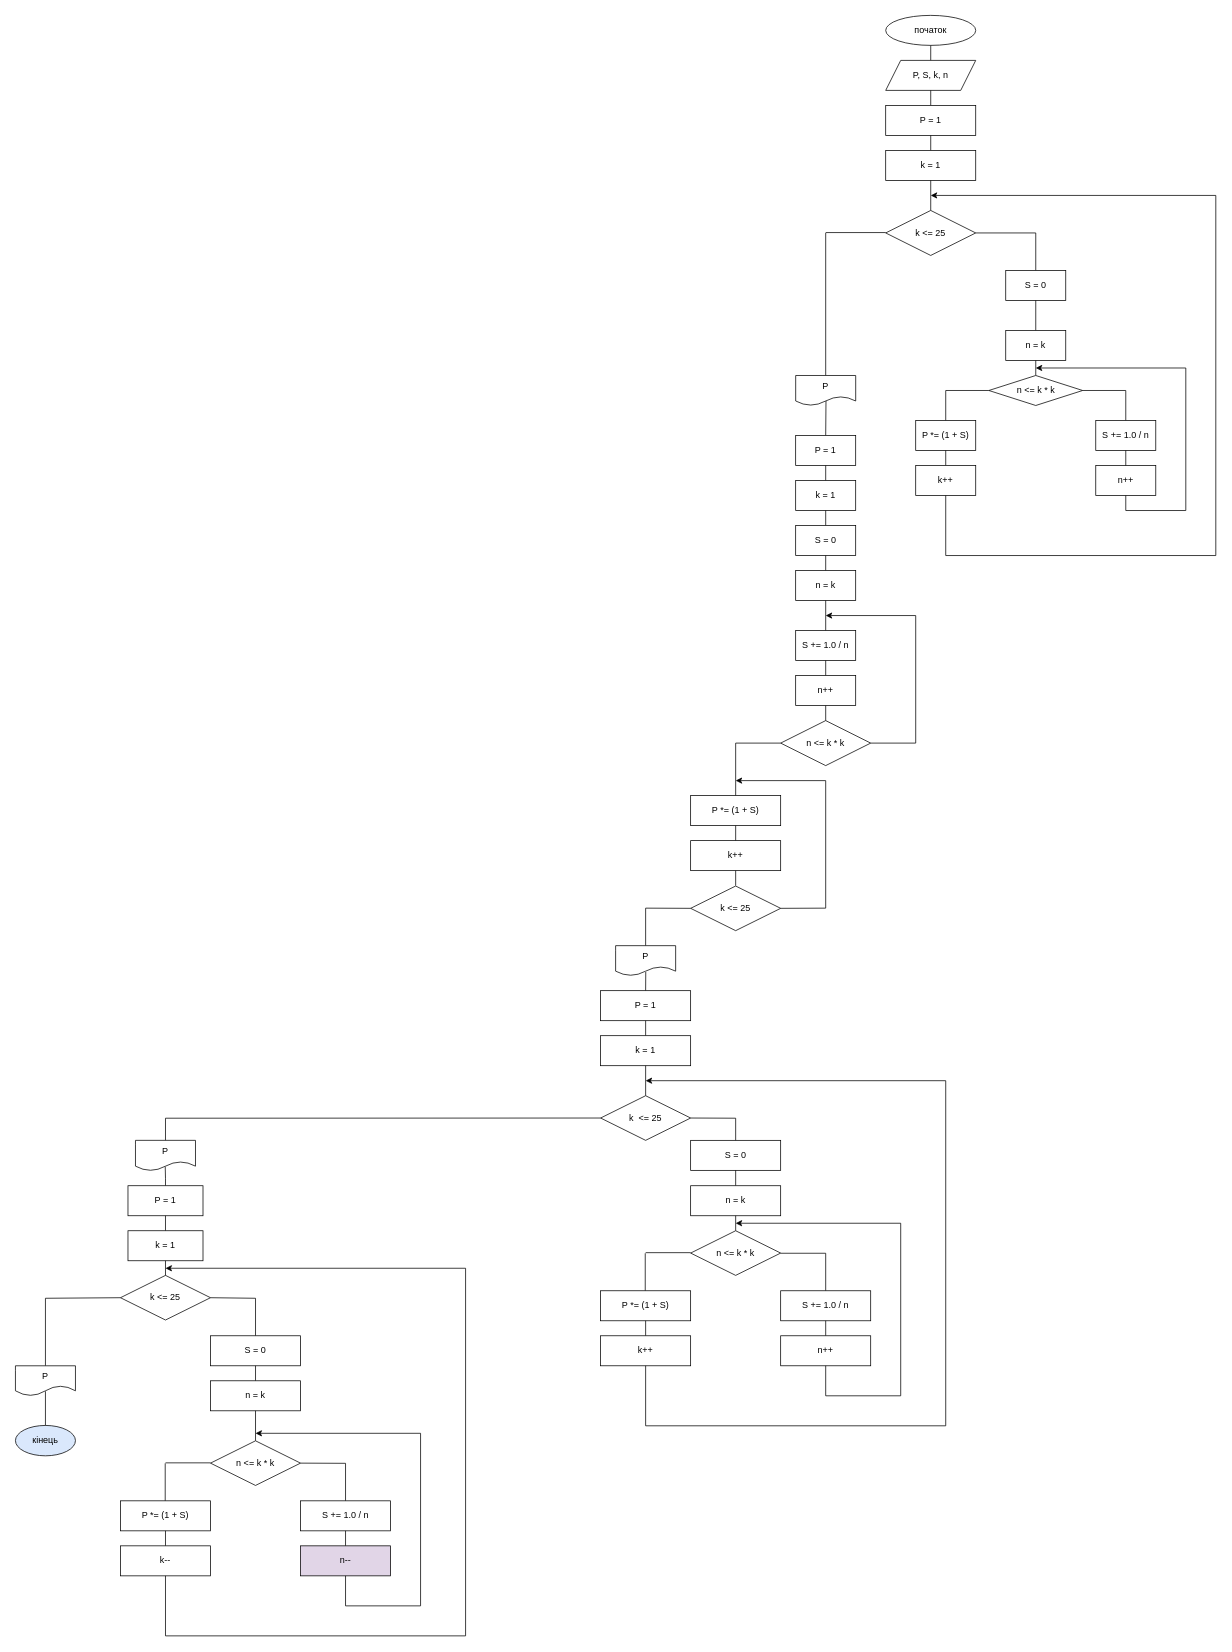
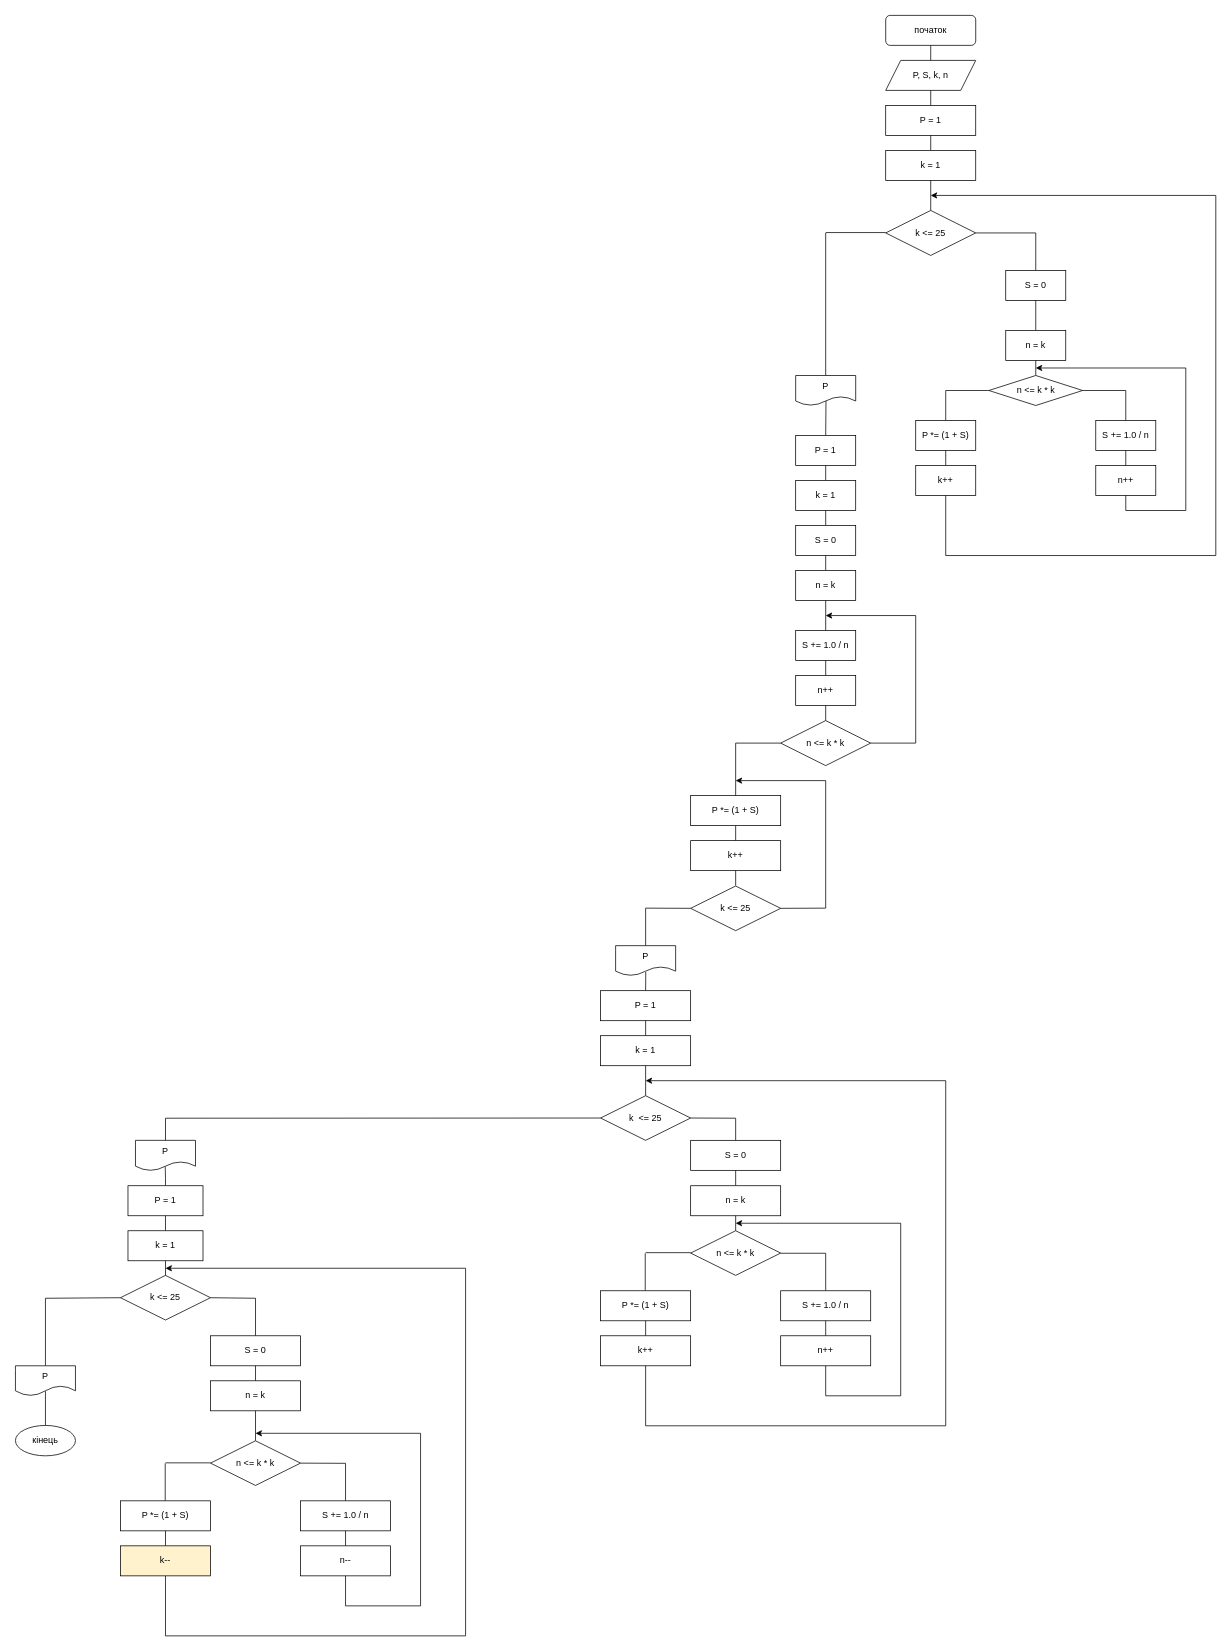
(930, 30) -> (930, 30)
(45, 1440) -> (45, 1440)
(165, 1560) -> (165, 1560)
(345, 1560) -> (345, 1560)
